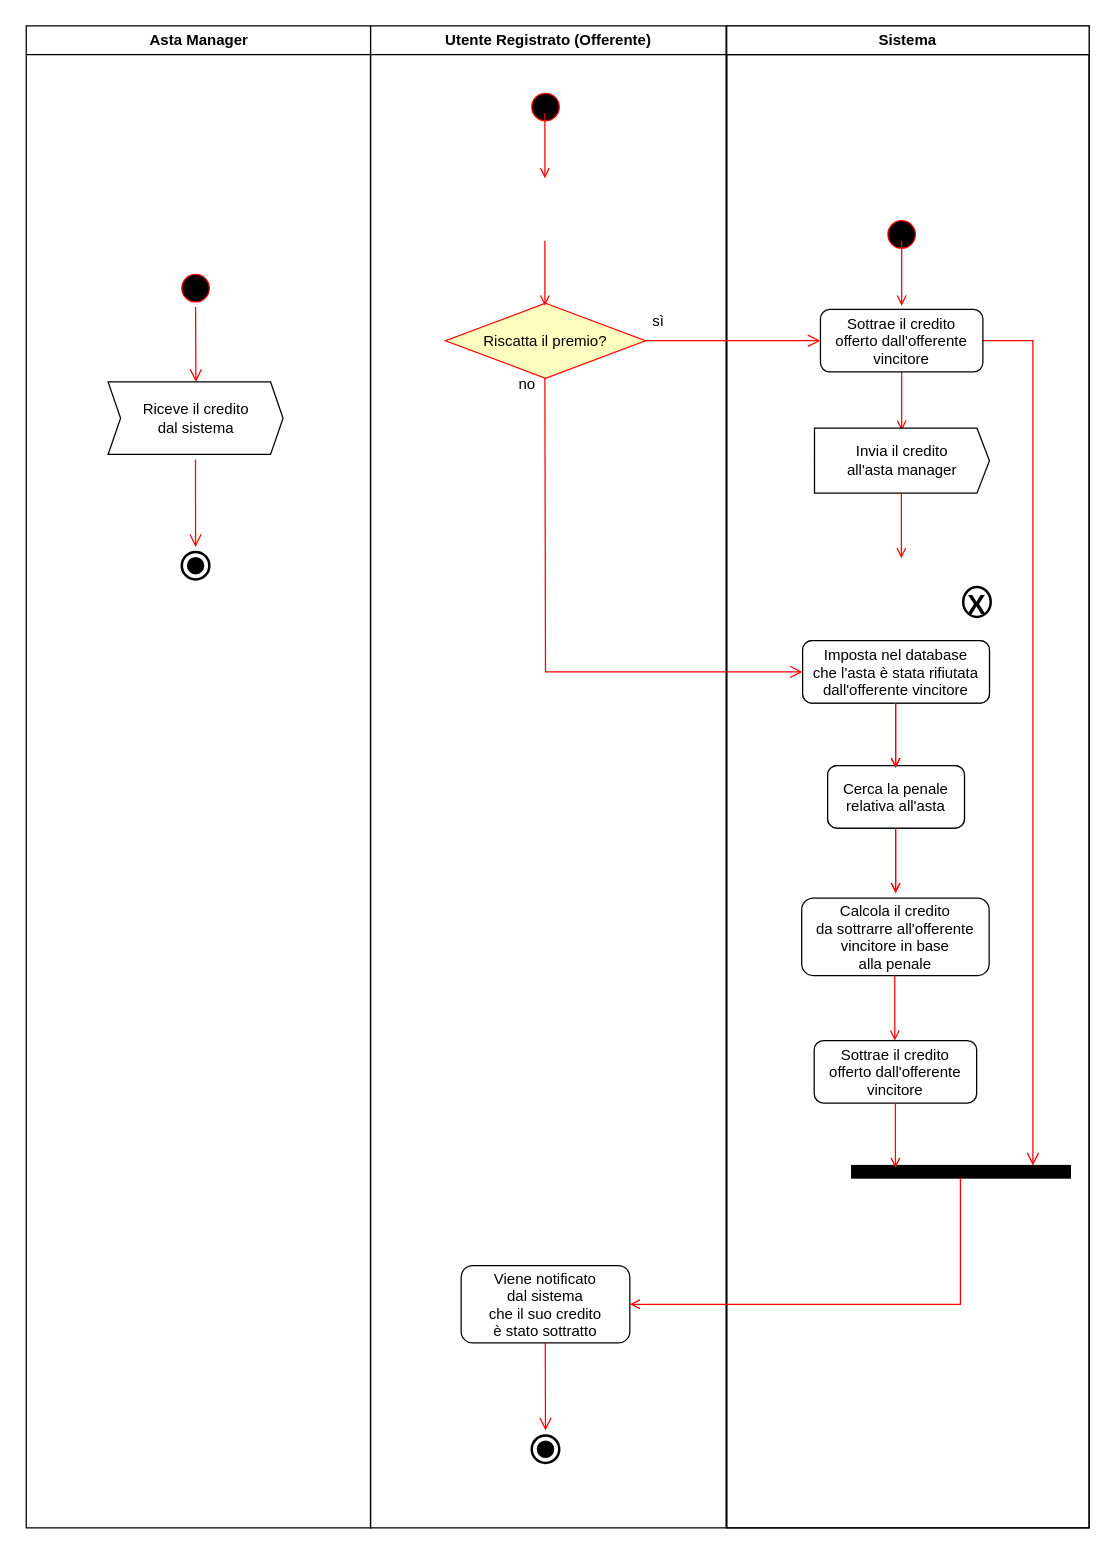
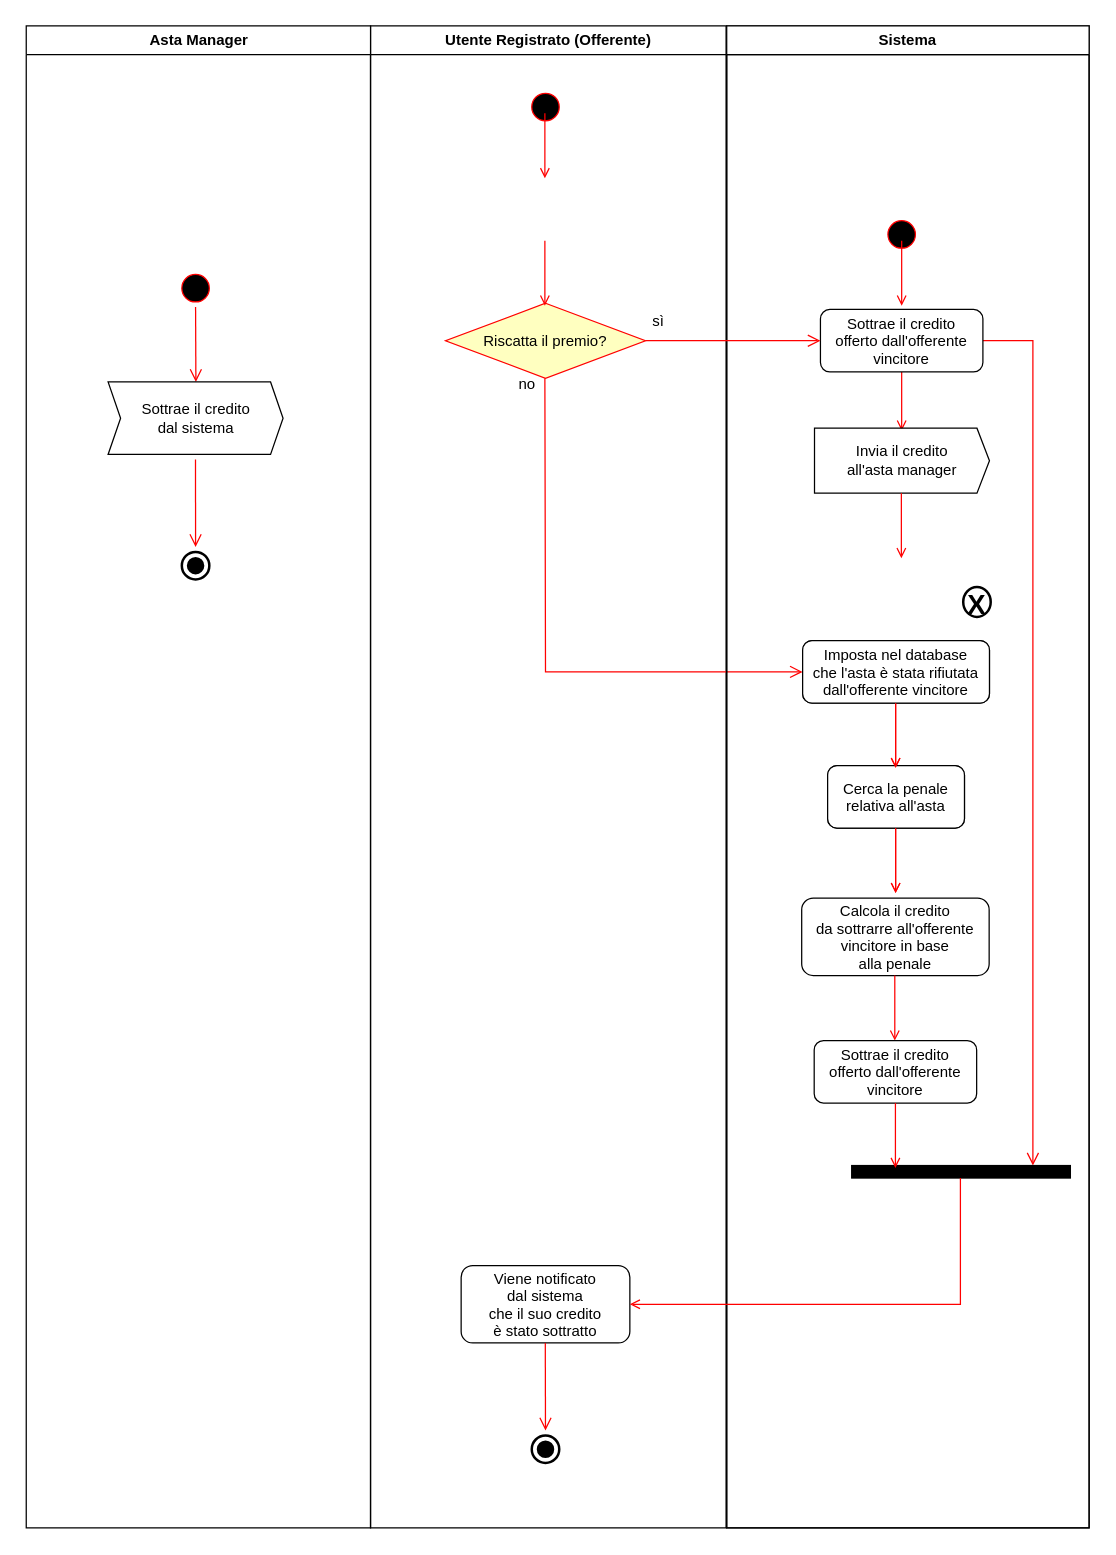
(196, 418) -> (196, 418)
